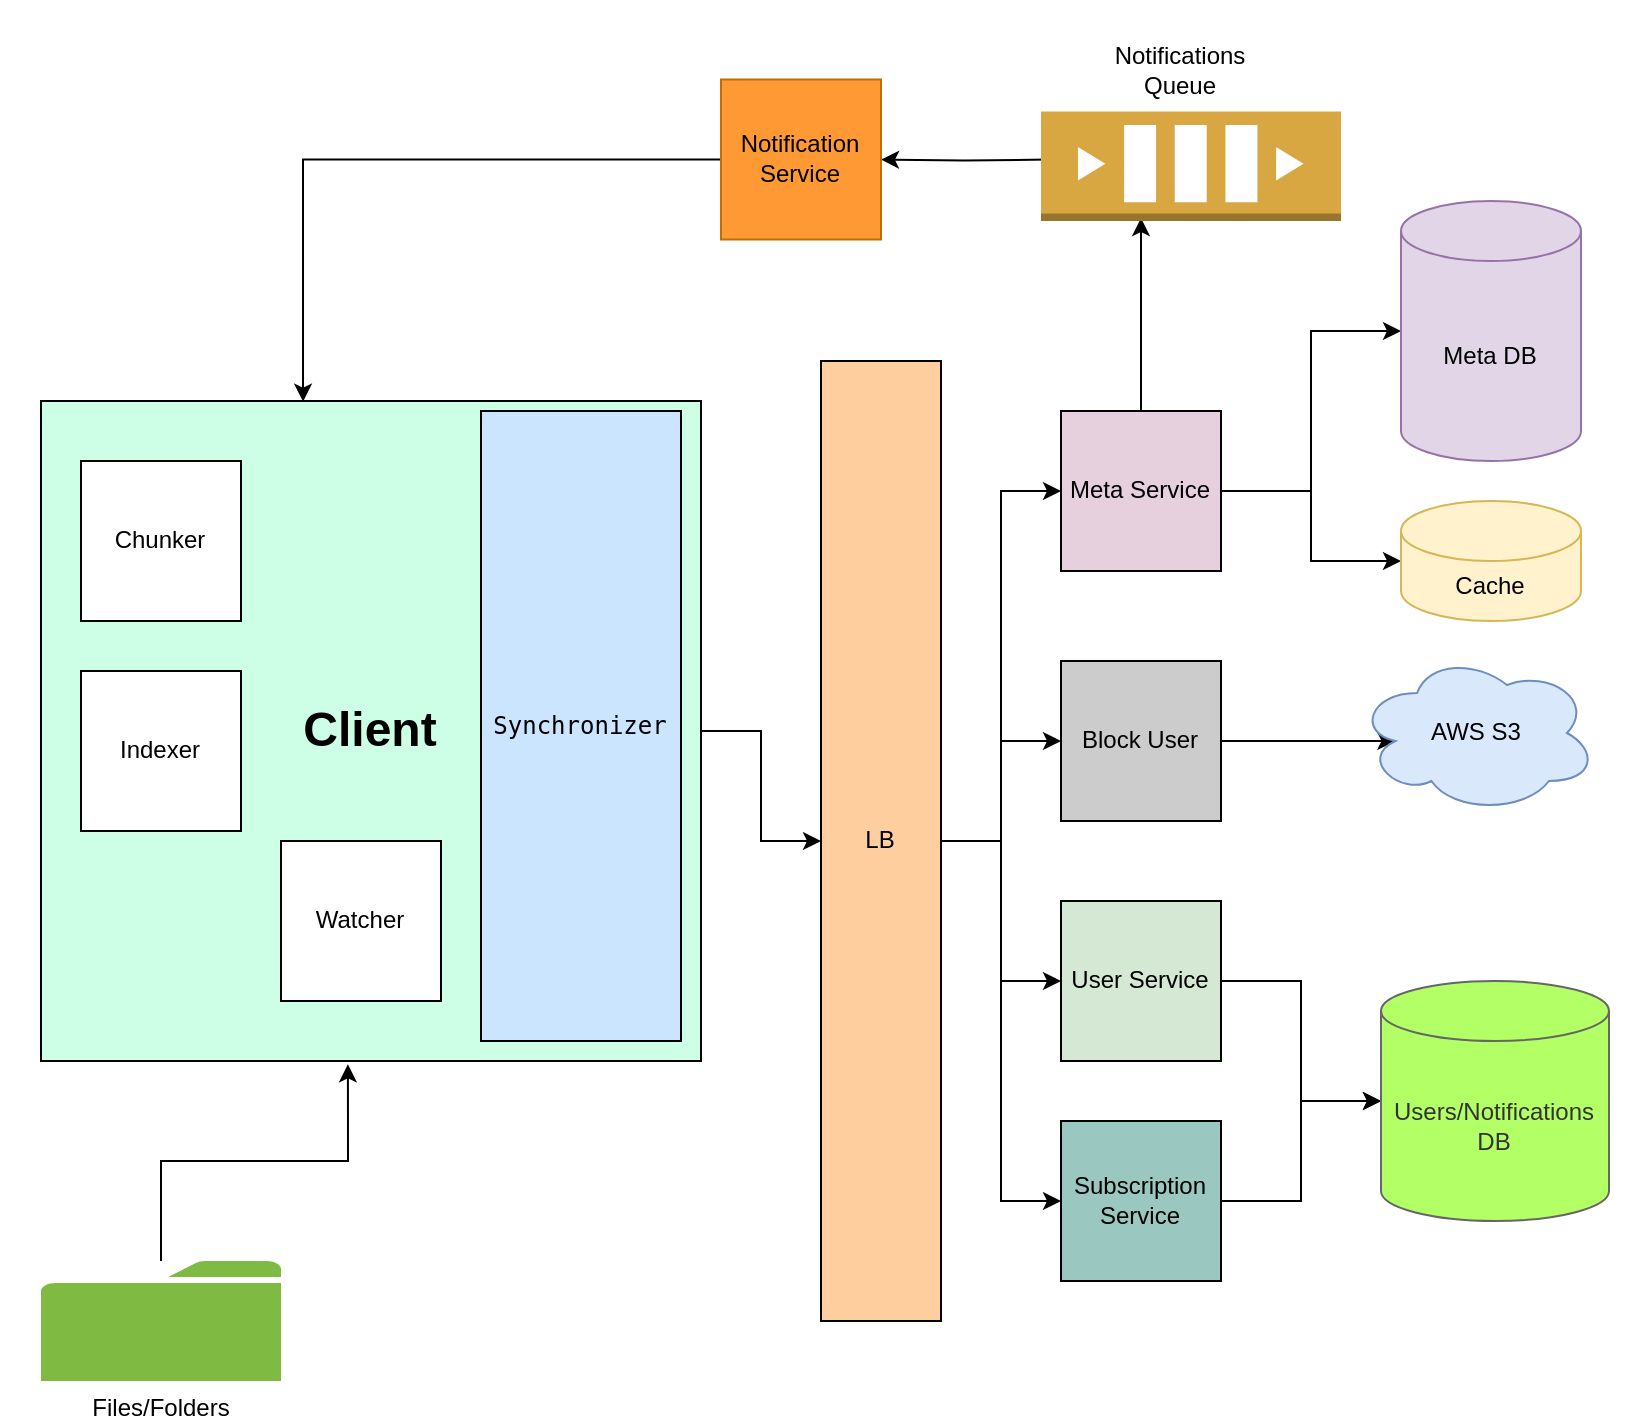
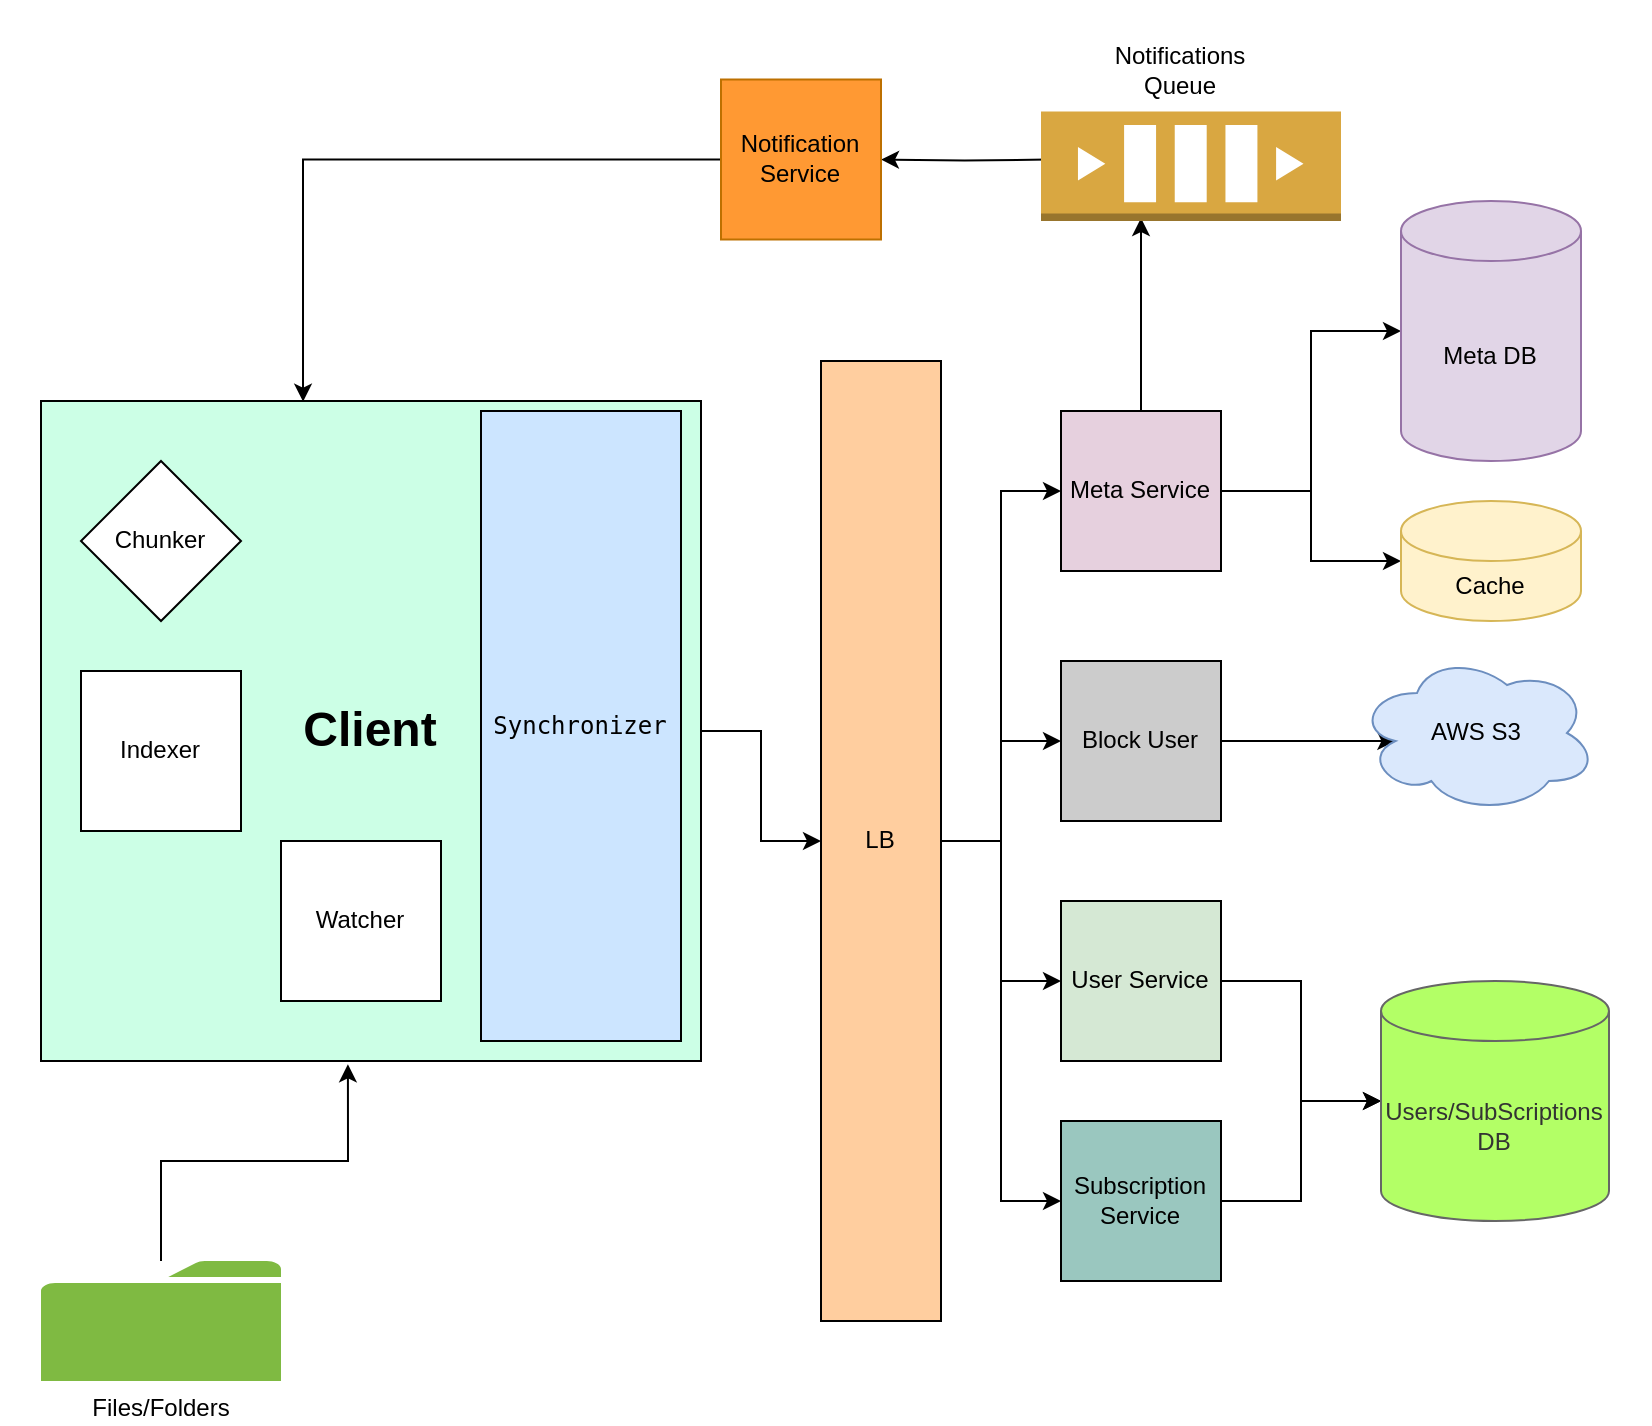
(161, 541) -> (161, 541)
(1495, 1127) -> (1495, 1127)
